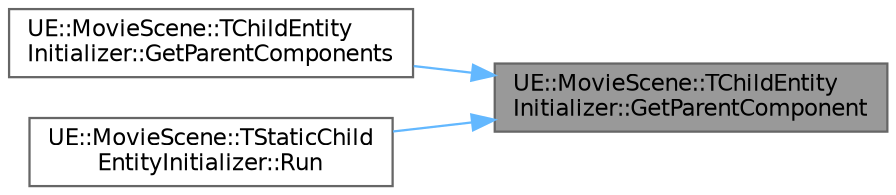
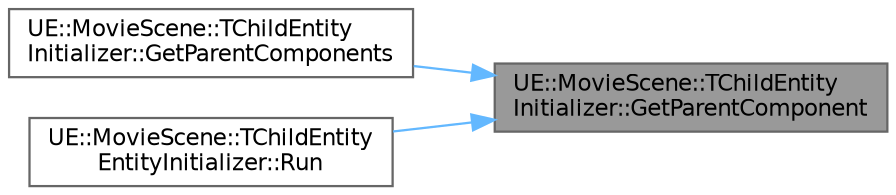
(211, 152) -> (211, 152)
